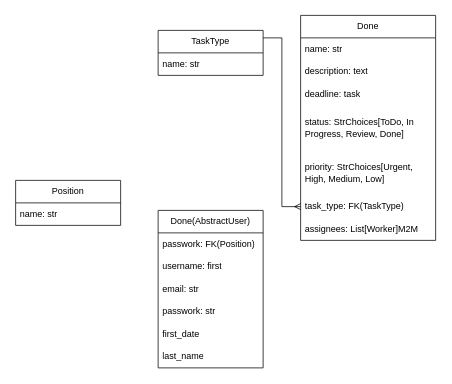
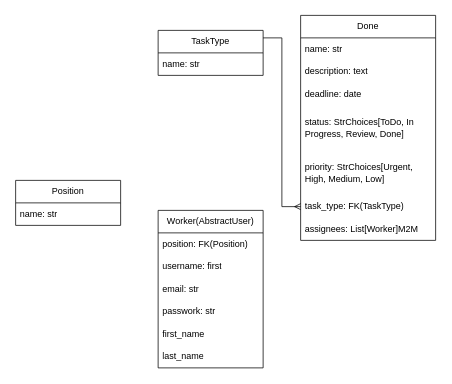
(335, 94) -> (335, 94)
(210, 222) -> (210, 222)
(211, 244) -> (211, 244)
(186, 334) -> (186, 334)
